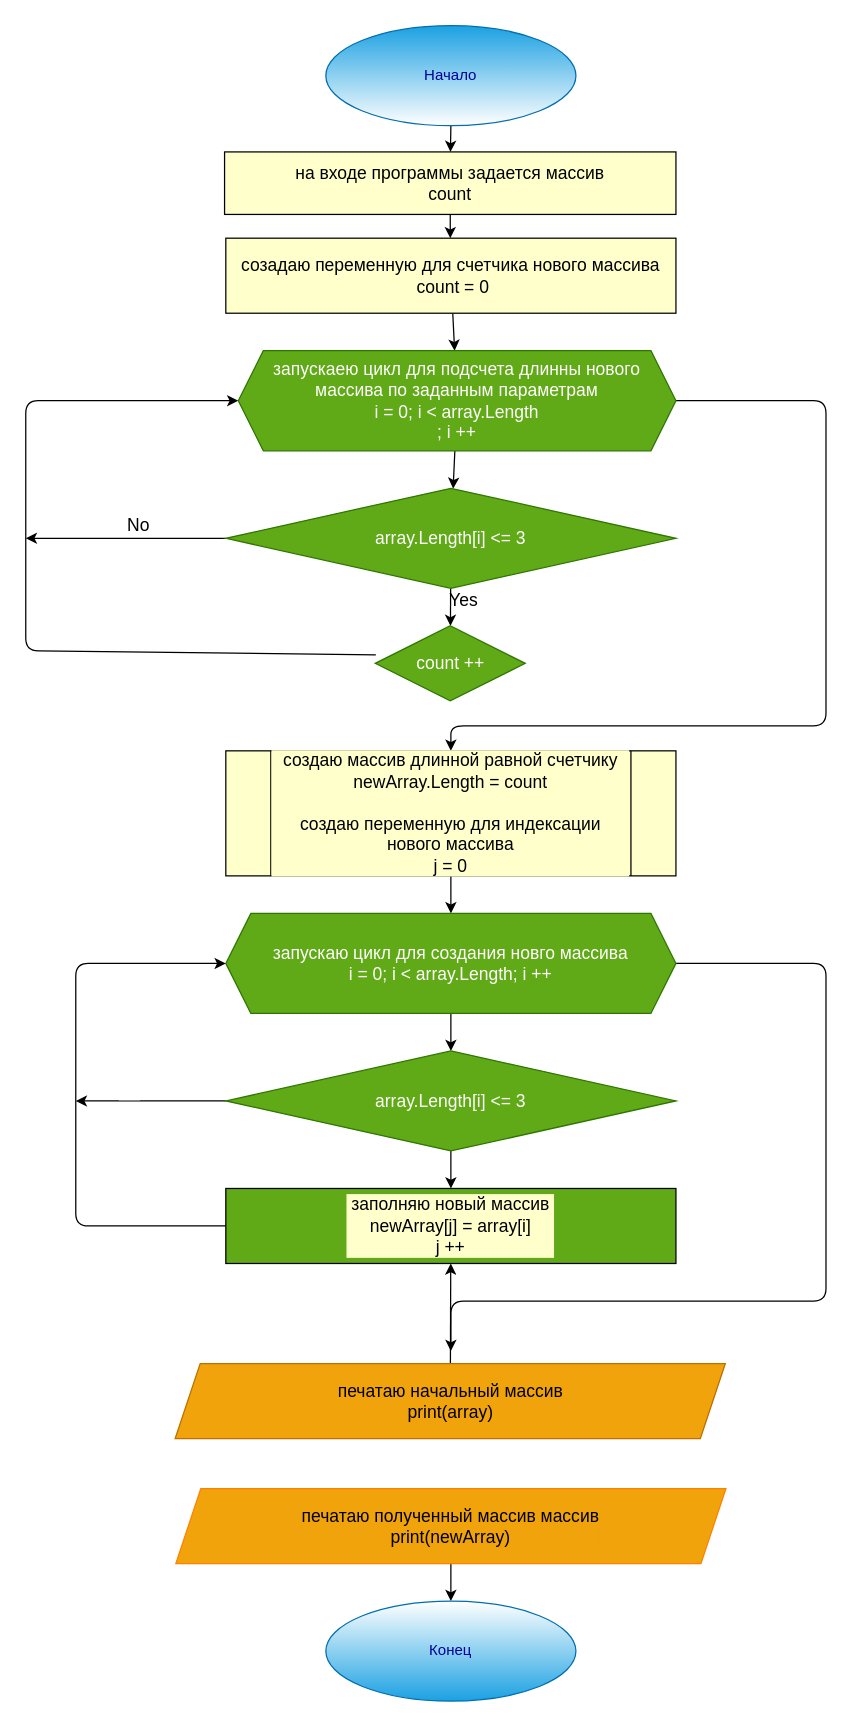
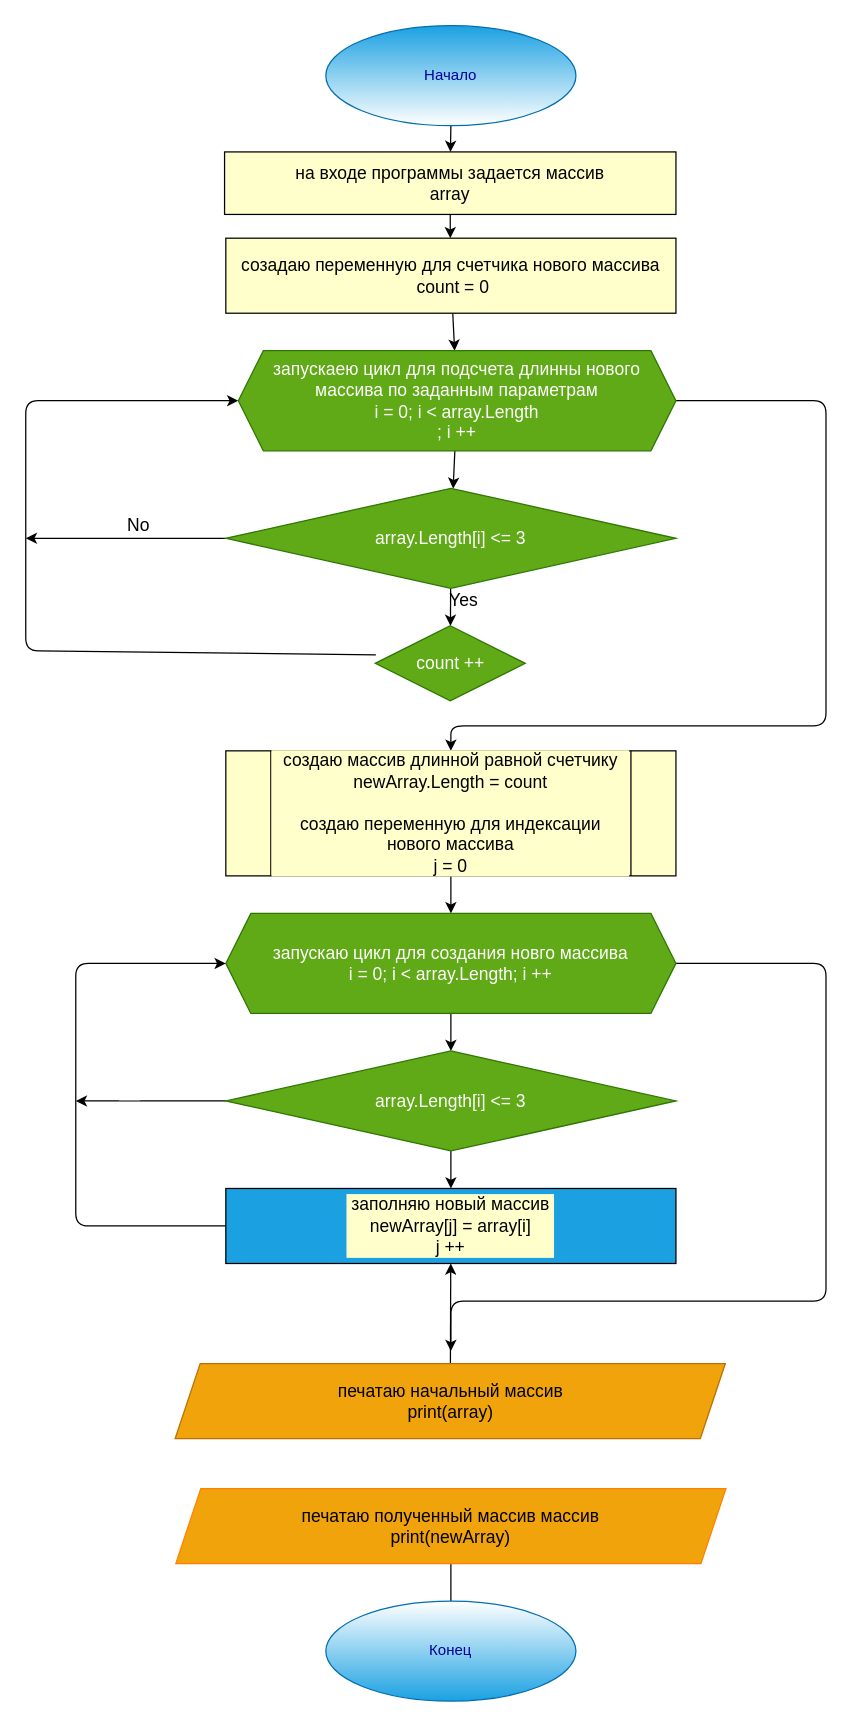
(450, 183) -> (450, 183)
(451, 1226) -> (451, 1226)
(451, 1591) -> (451, 1594)
